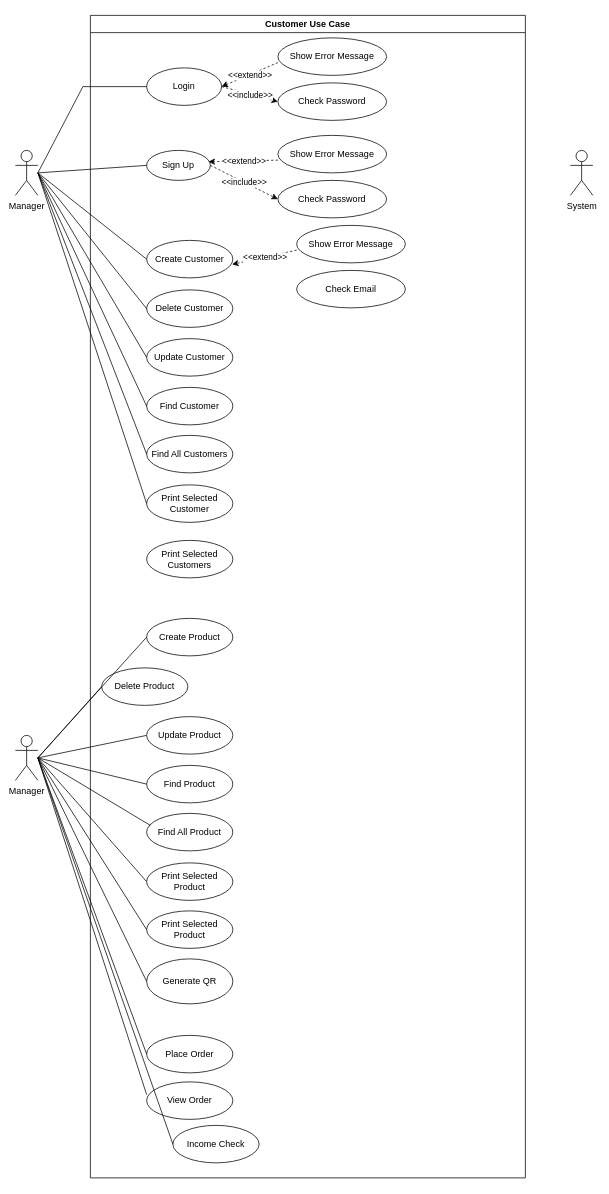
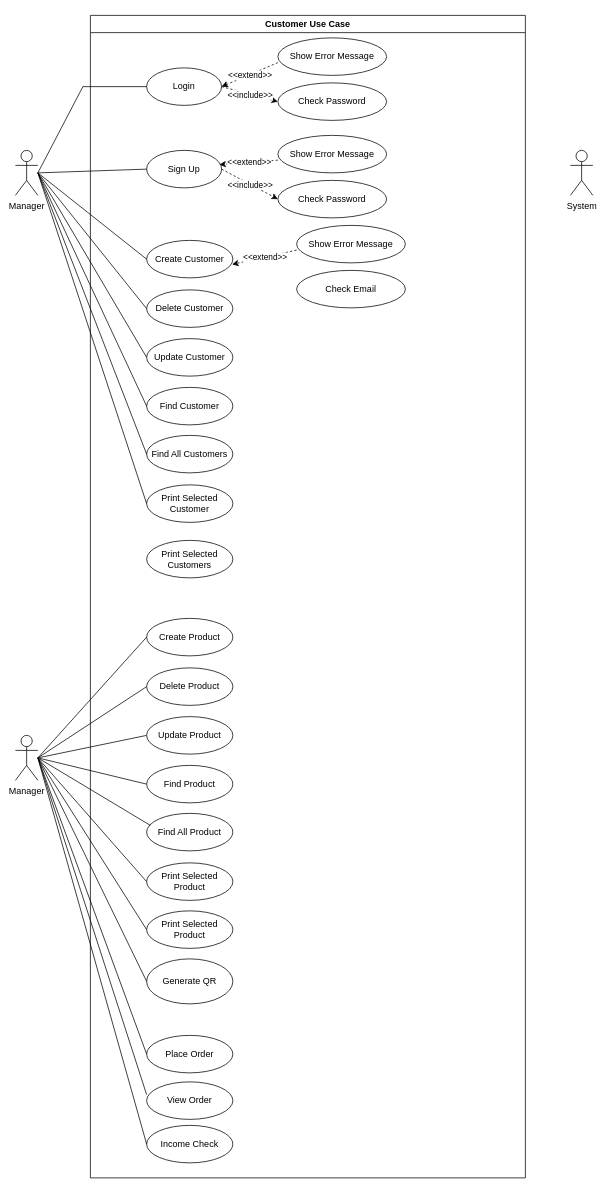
(179, 165) -> (184, 169)
(145, 687) -> (190, 687)
(216, 1144) -> (190, 1144)
